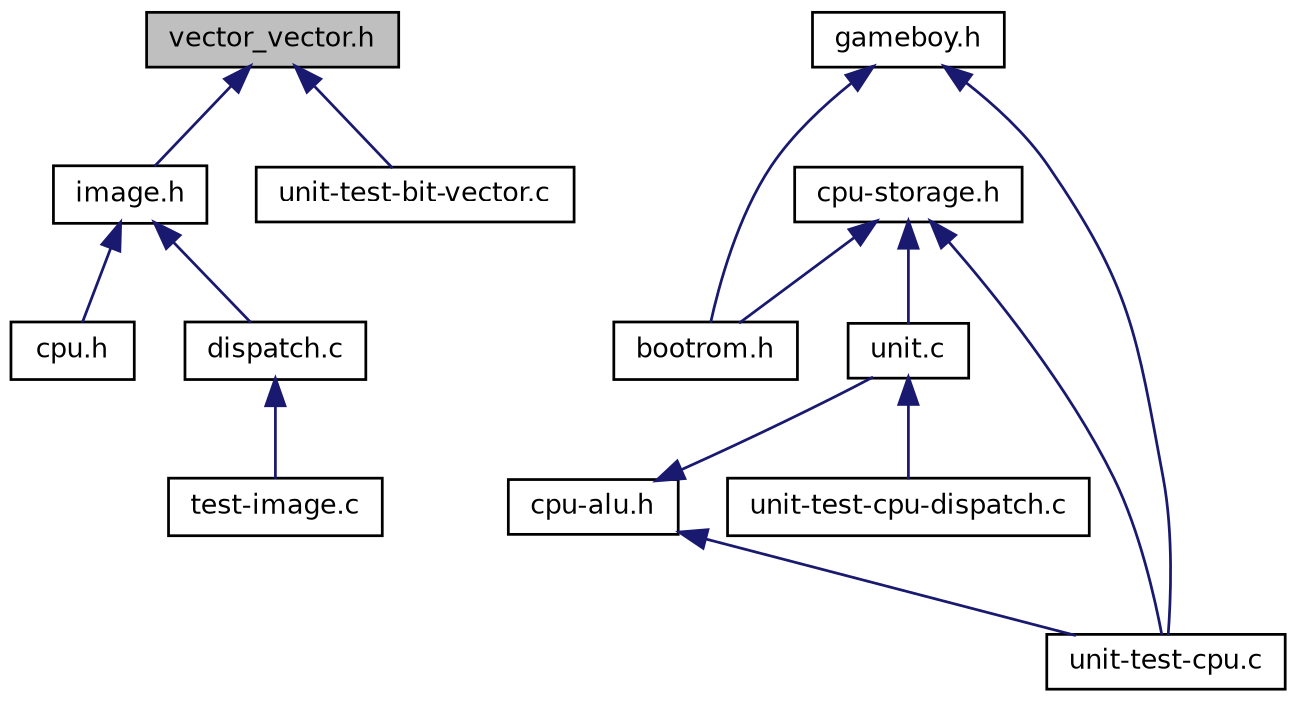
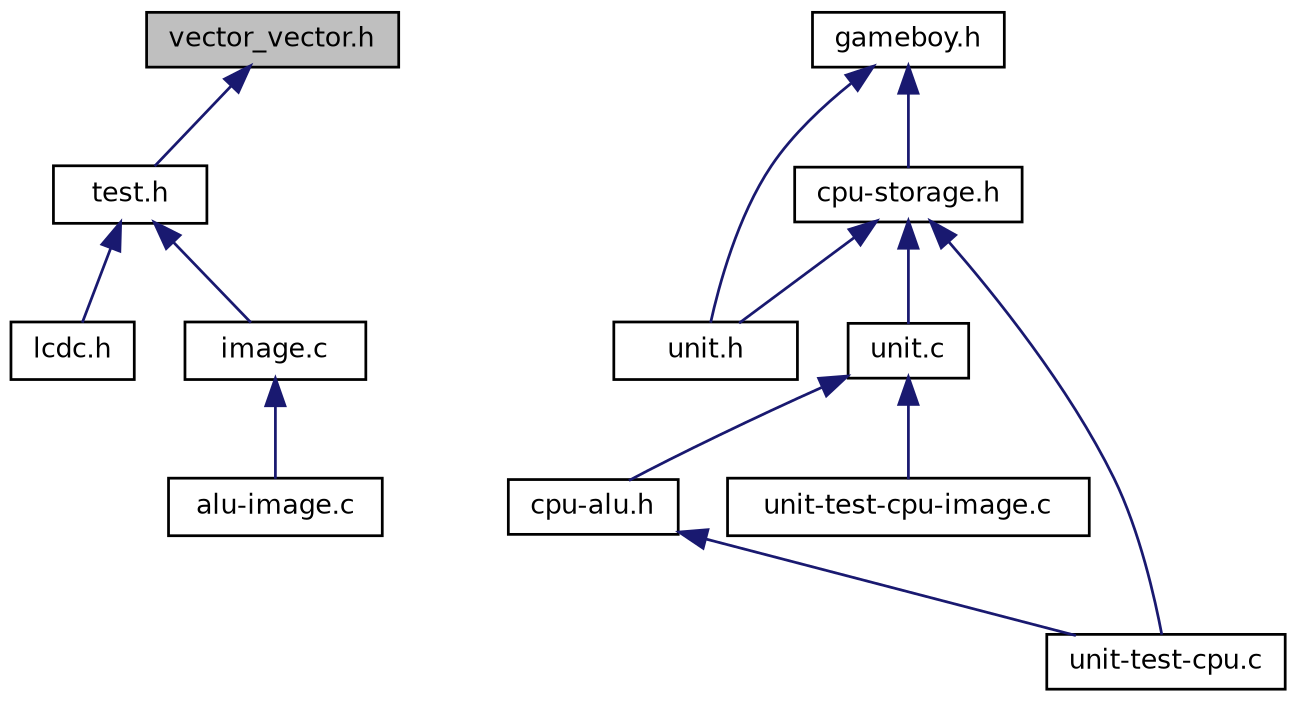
(130, 195) -> (130, 195)
(415, 195) -> none
(1133, 333) -> (908, 131)
(73, 351) -> (73, 351)
(275, 351) -> (275, 351)
(706, 351) -> (706, 351)
(778, 425) -> (725, 433)
(275, 507) -> (275, 507)
(908, 507) -> (908, 507)
